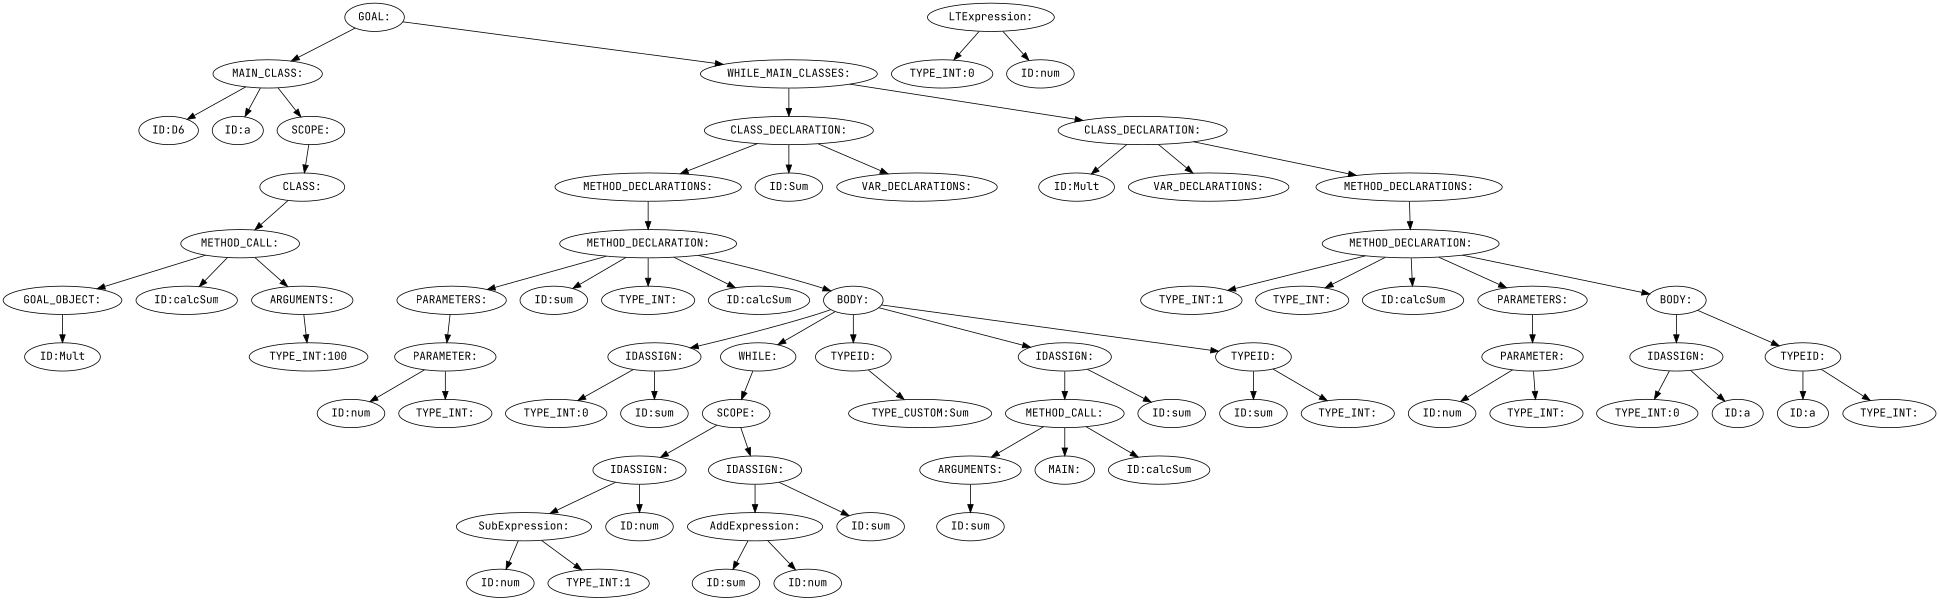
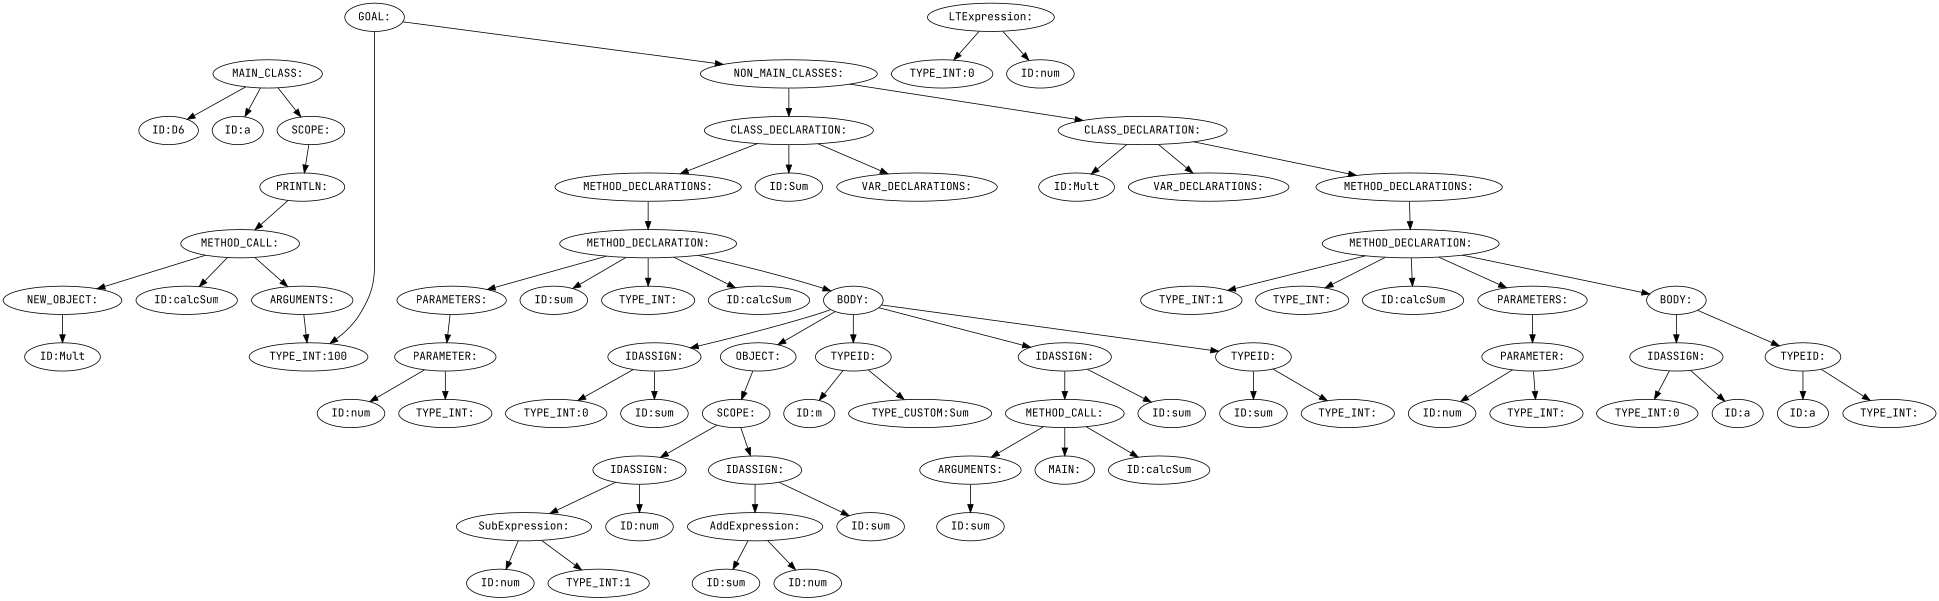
(327, 43) -> (375, 191)
(789, 74) -> (789, 74)
(302, 187) -> (302, 187)
(62, 300) -> (62, 300)
(758, 357) -> (758, 357)
none -> (809, 413)
